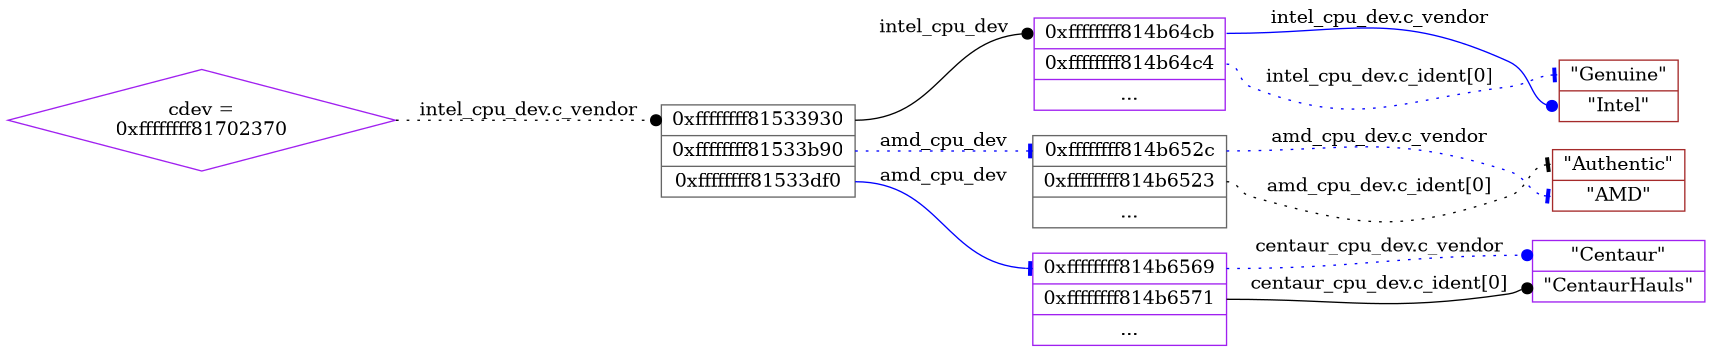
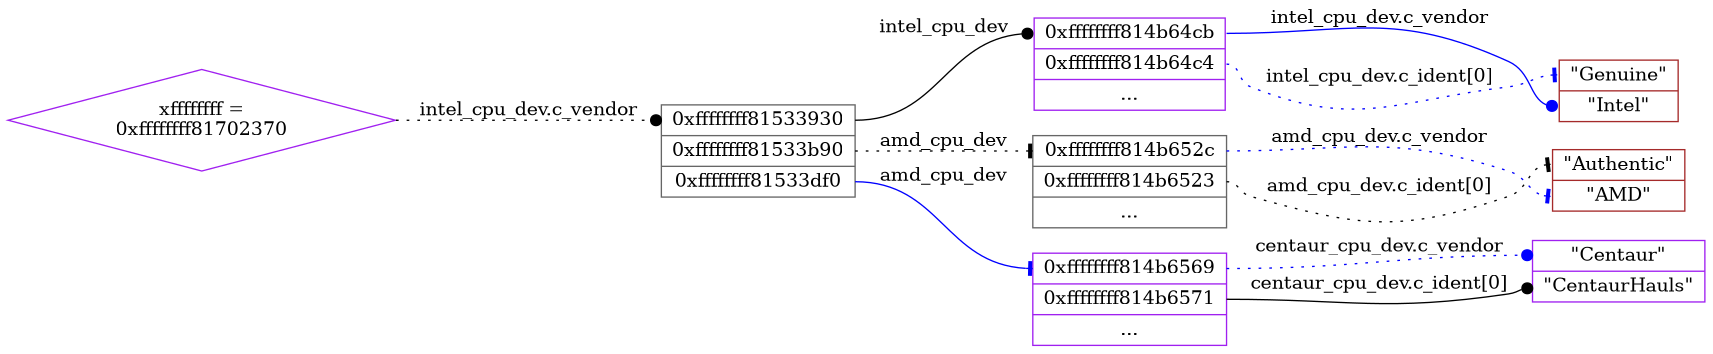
(202, 120) -> (202, 120)
(941, 151) -> (941, 151)
